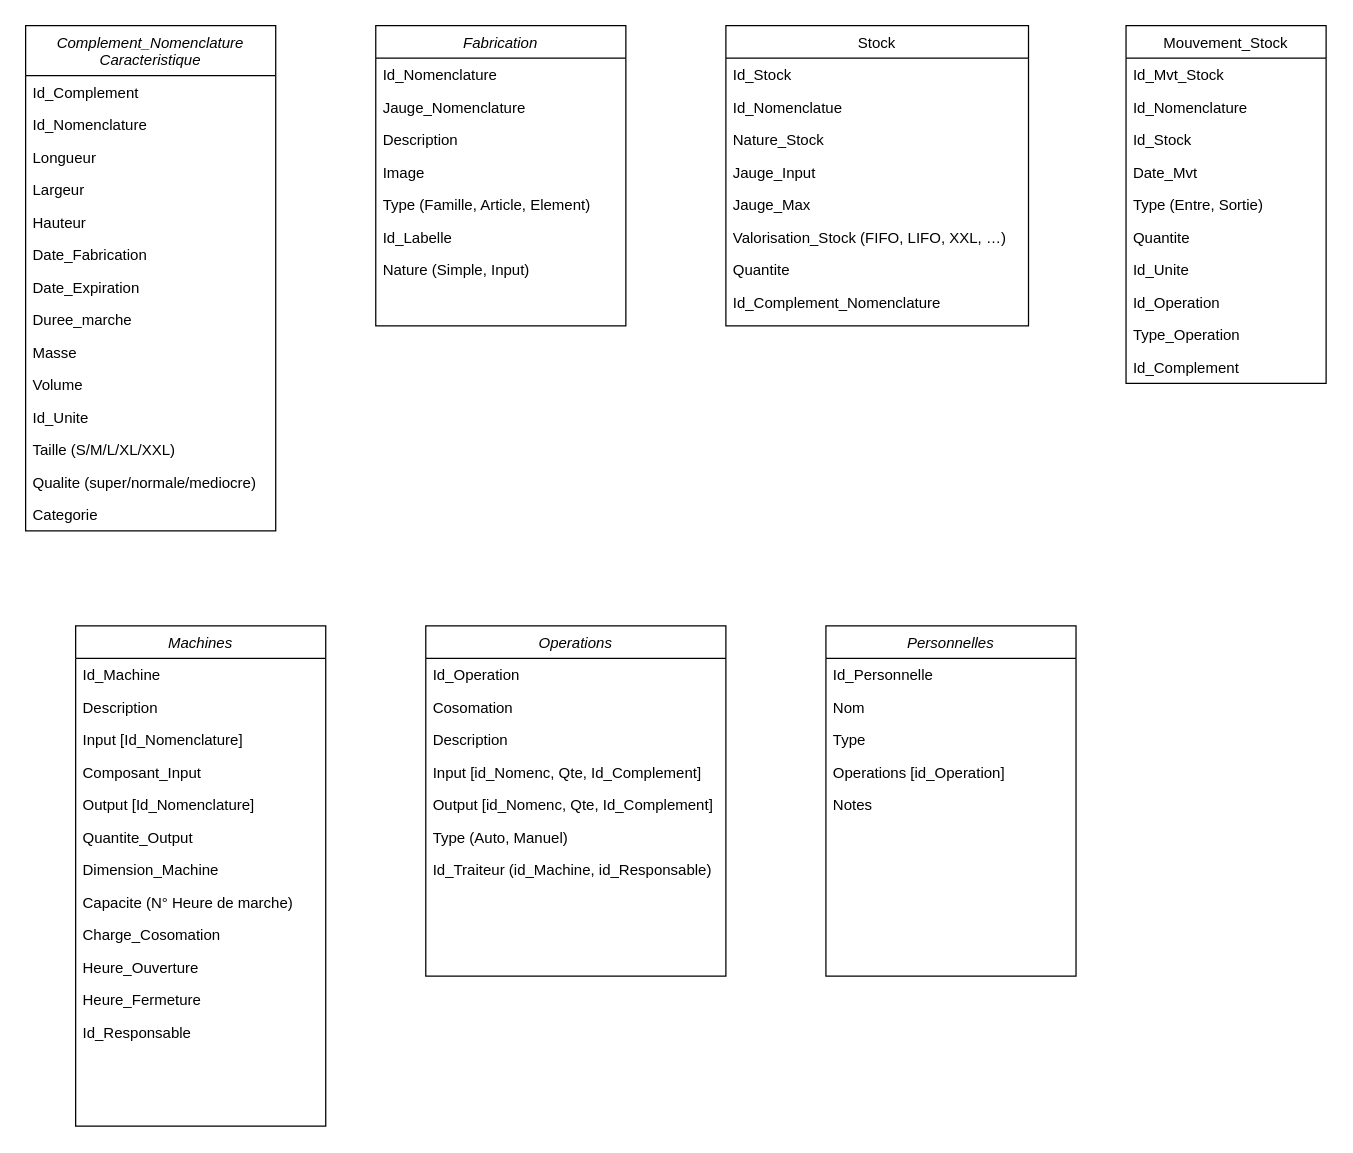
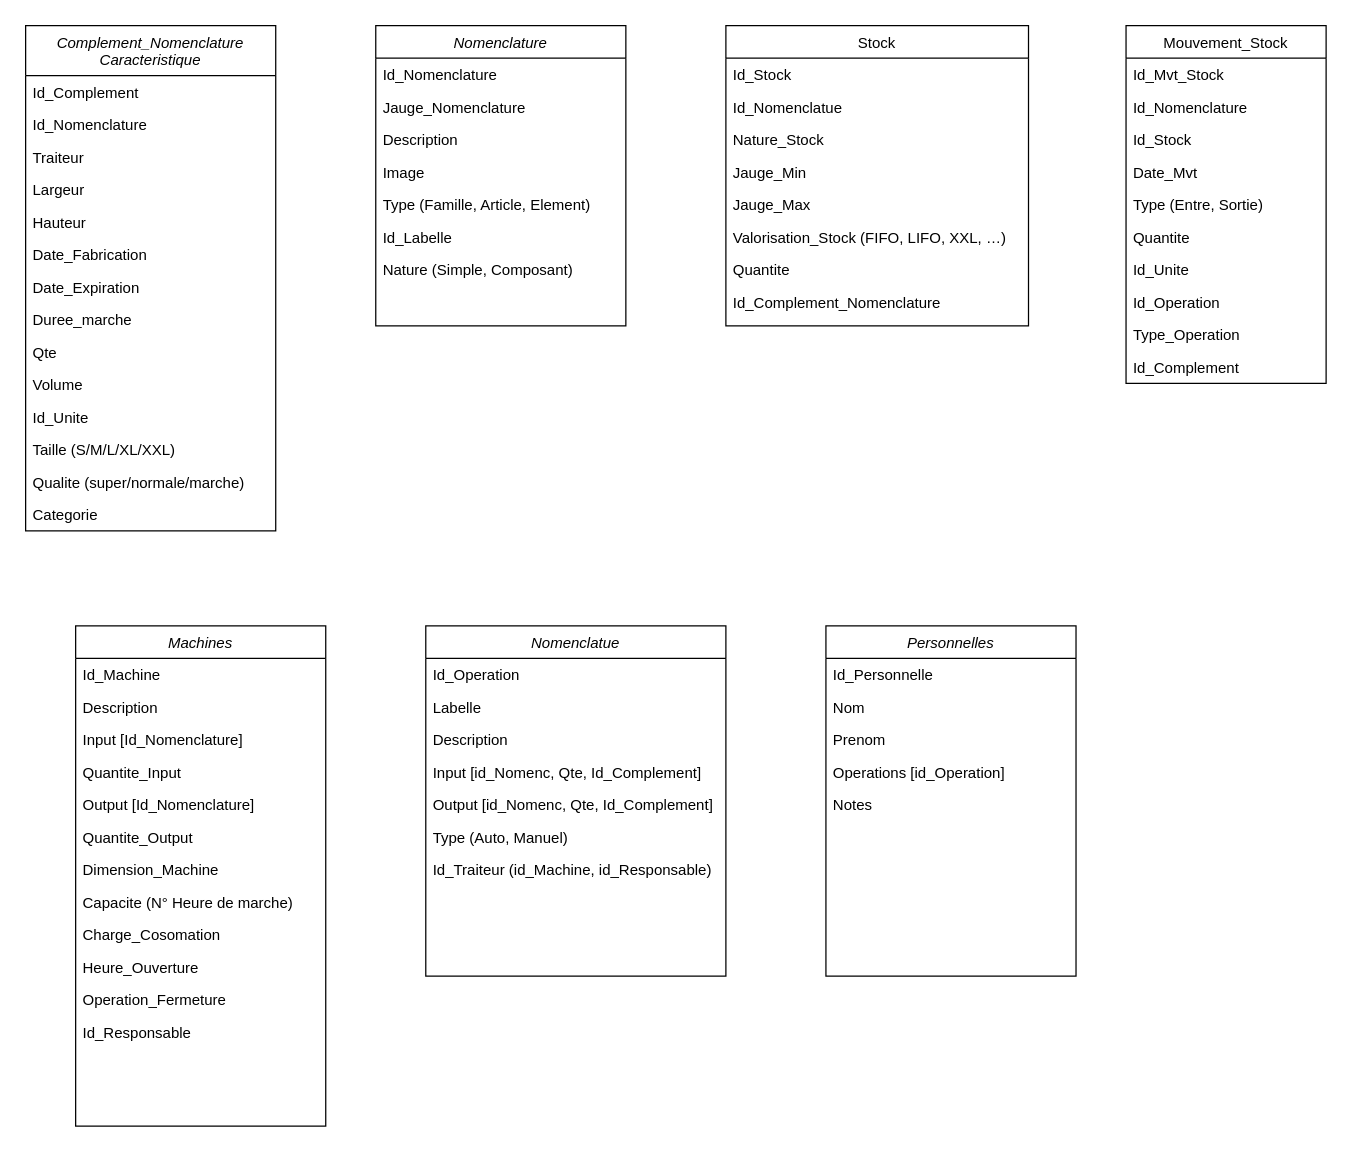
(500, 43) -> (500, 43)
(66, 158) -> (64, 158)
(779, 173) -> (768, 173)
(465, 270) -> (482, 270)
(54, 353) -> (45, 353)
(157, 483) -> (151, 483)
(575, 643) -> (575, 643)
(473, 708) -> (458, 708)
(849, 740) -> (858, 740)
(146, 773) -> (139, 773)
(146, 1000) -> (160, 1000)
